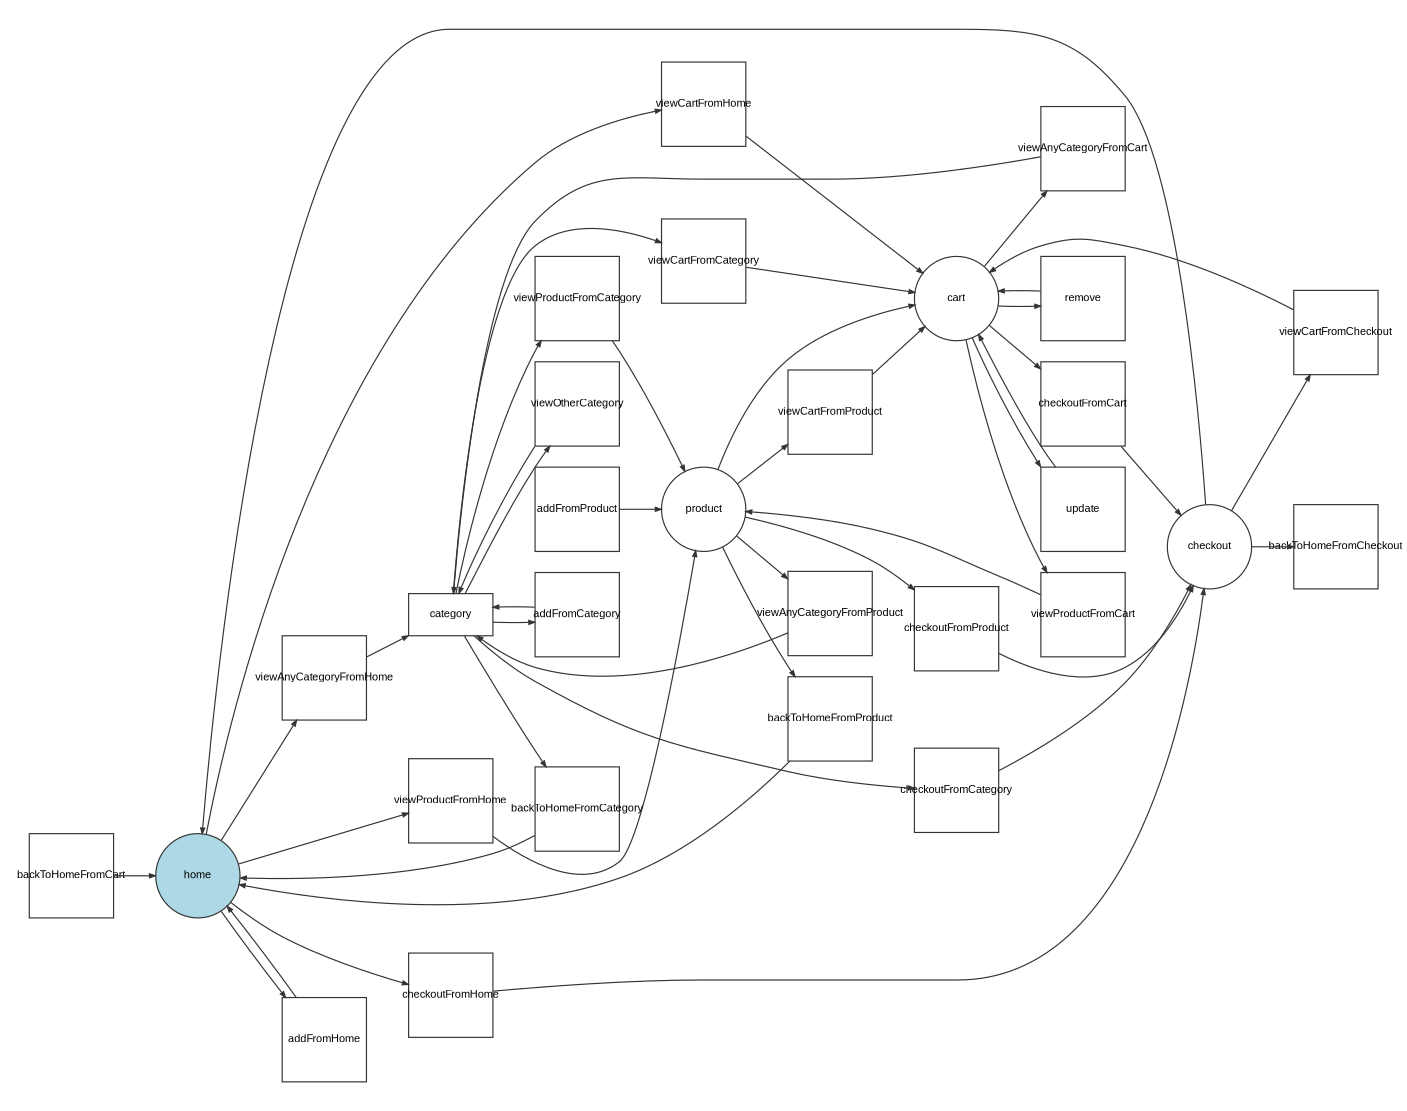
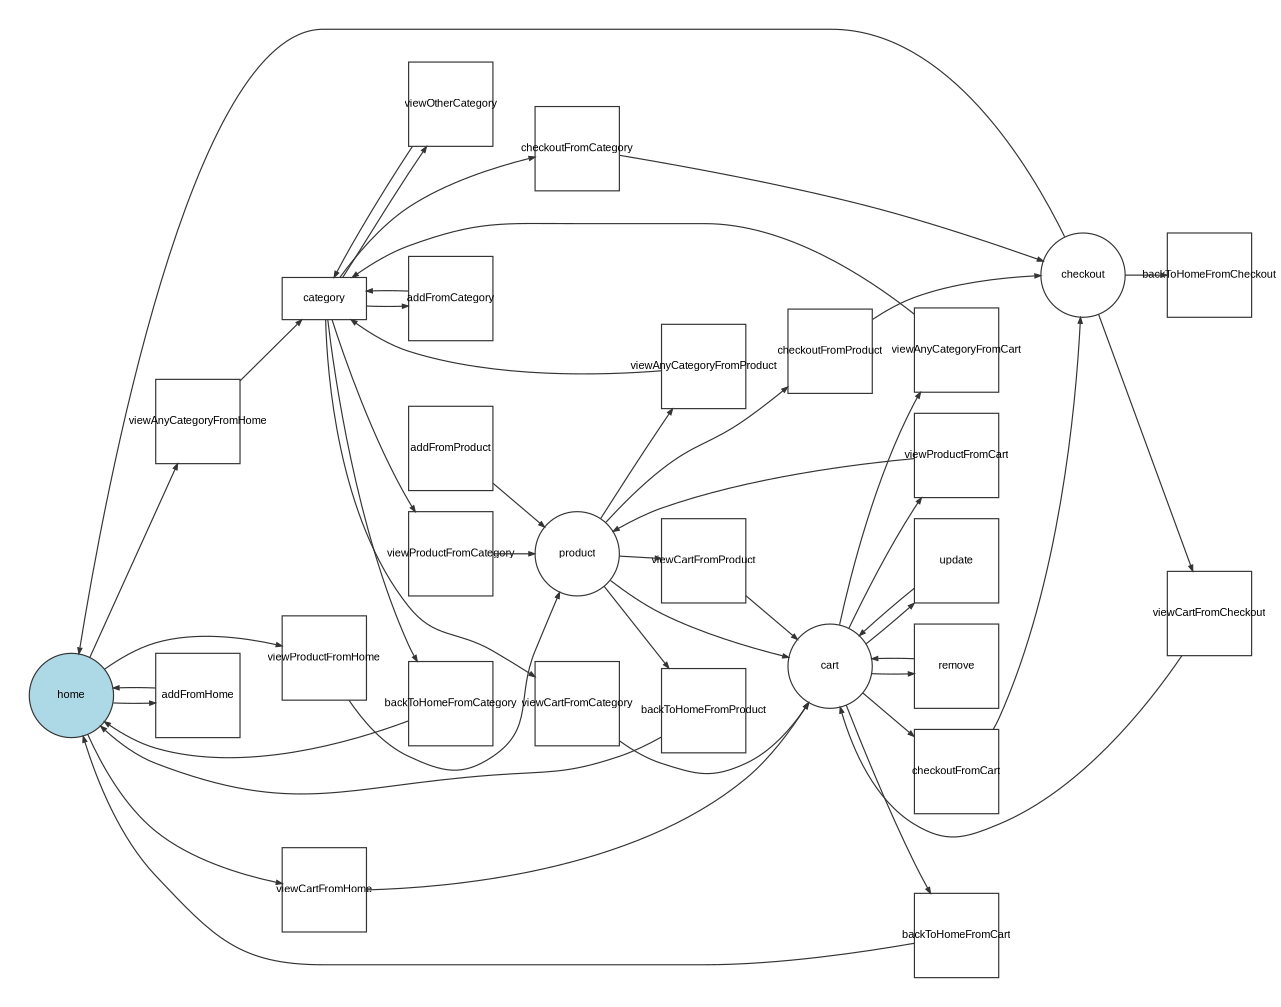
none -> (895, 821)
(451, 995) -> none
